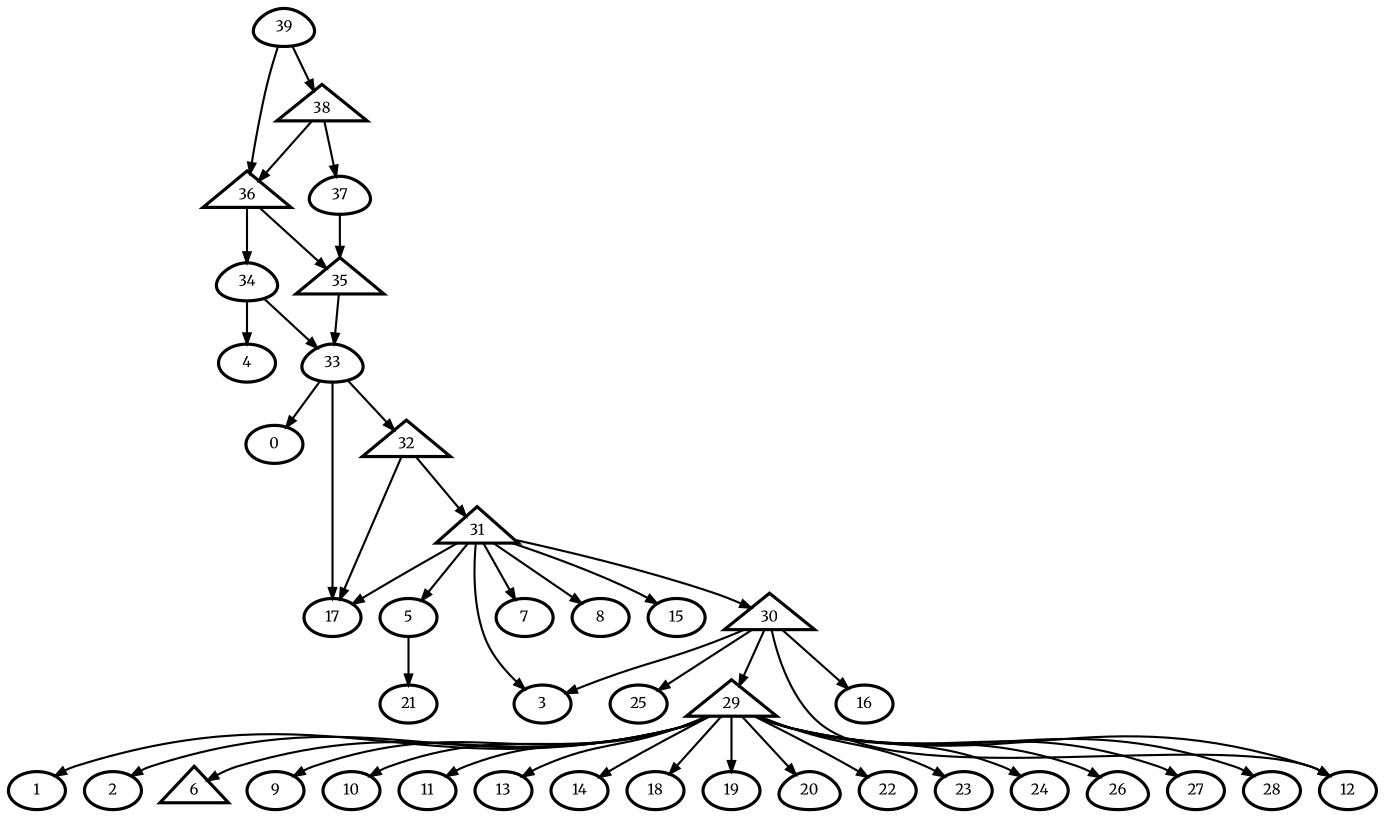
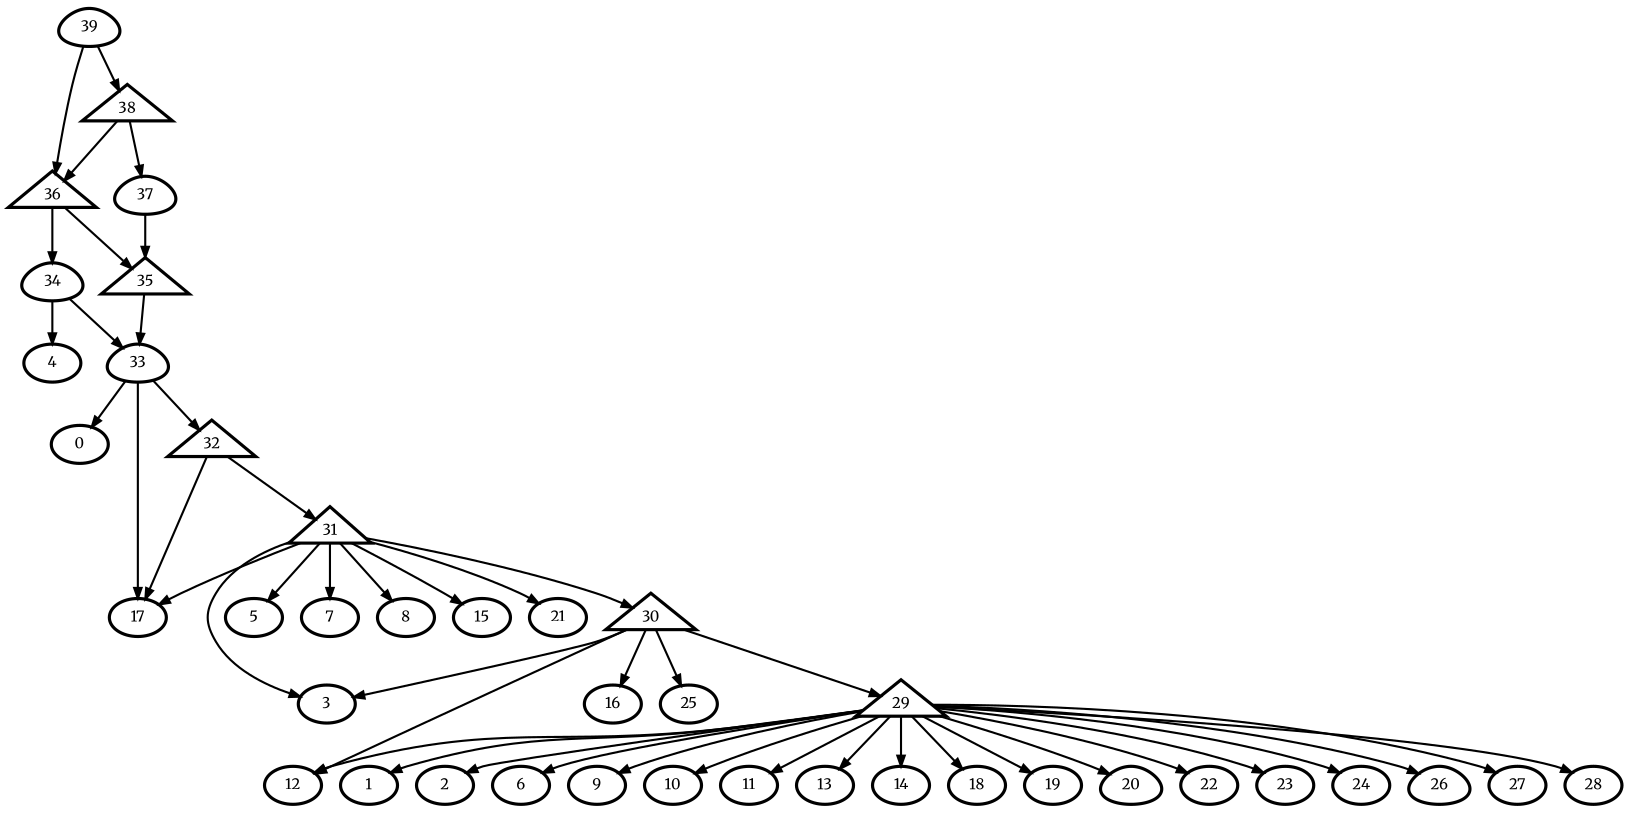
(408, 656) -> (451, 566)
(194, 791) -> (521, 785)
